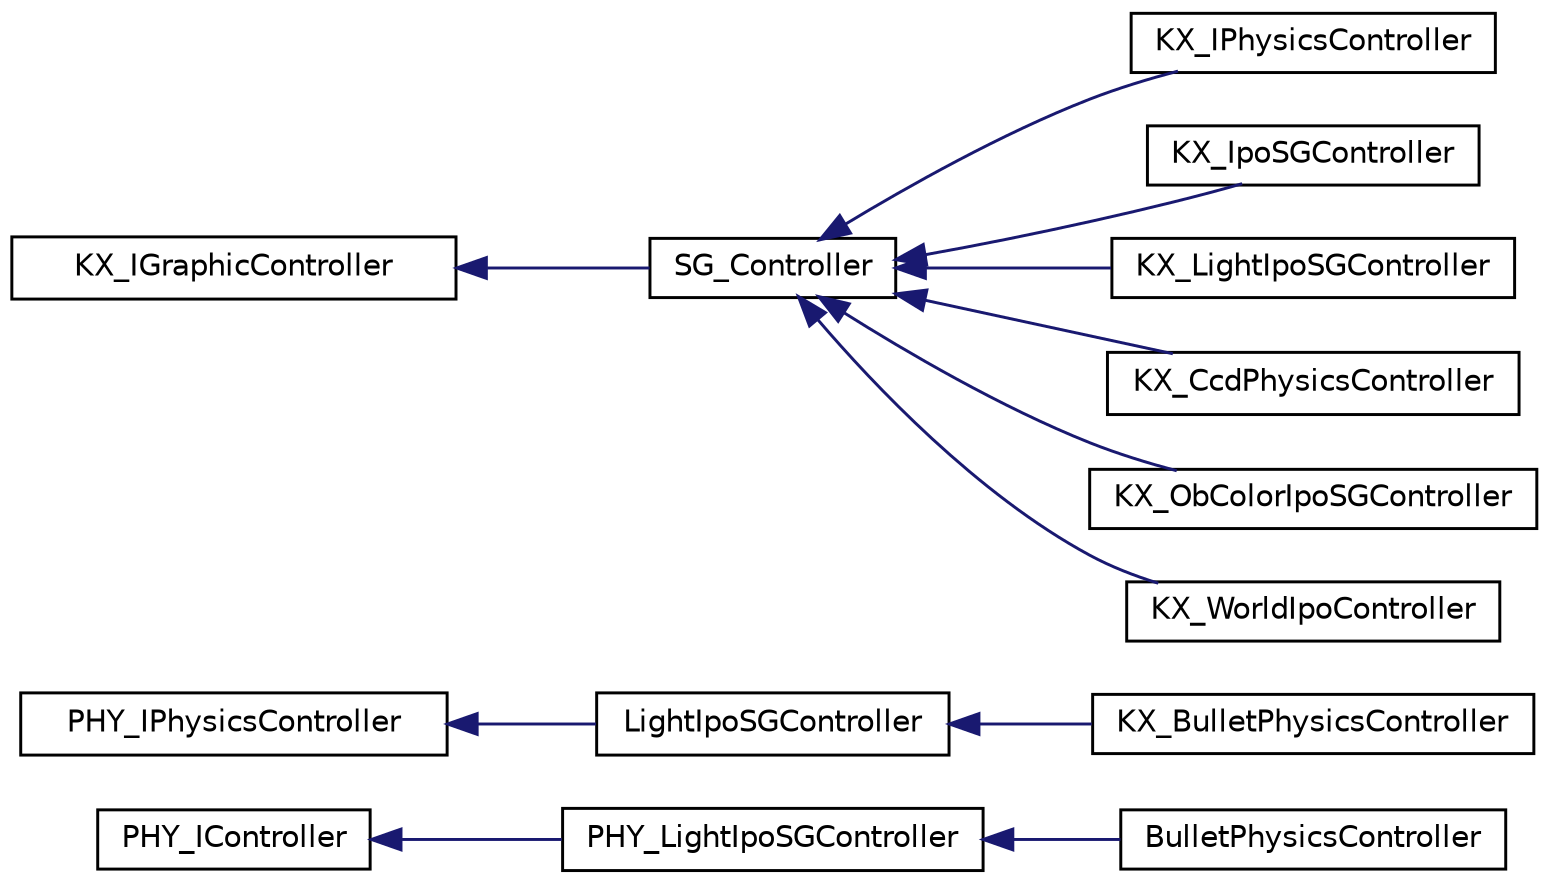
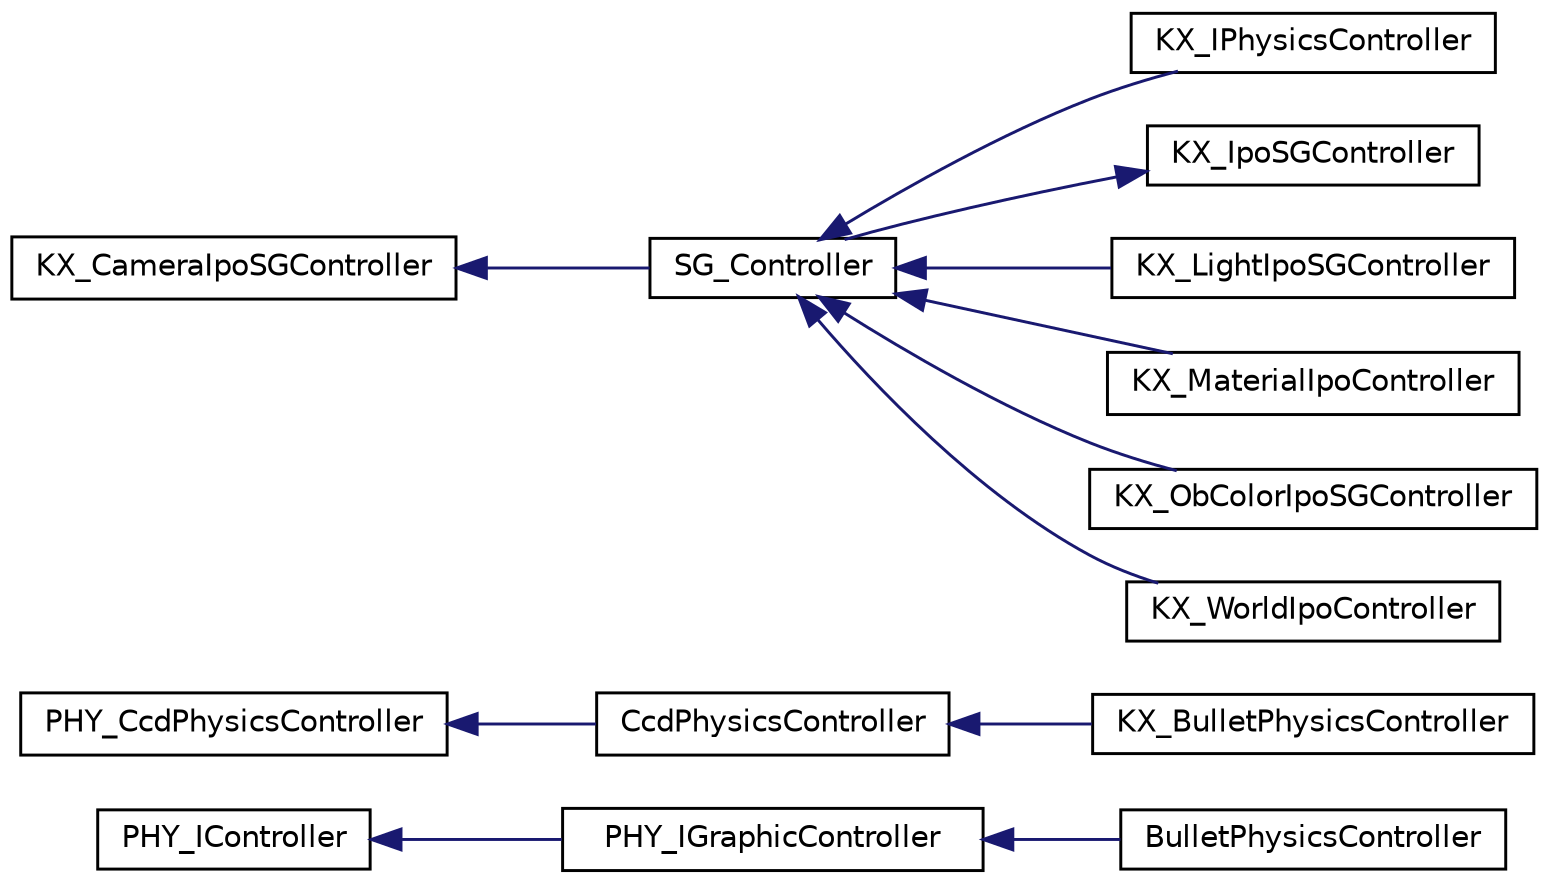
(1085, 223) -> (980, 206)
(234, 268) -> (234, 268)
(1313, 383) -> (1313, 383)
(234, 724) -> (234, 724)
(773, 724) -> (773, 724)
(773, 839) -> (773, 839)
